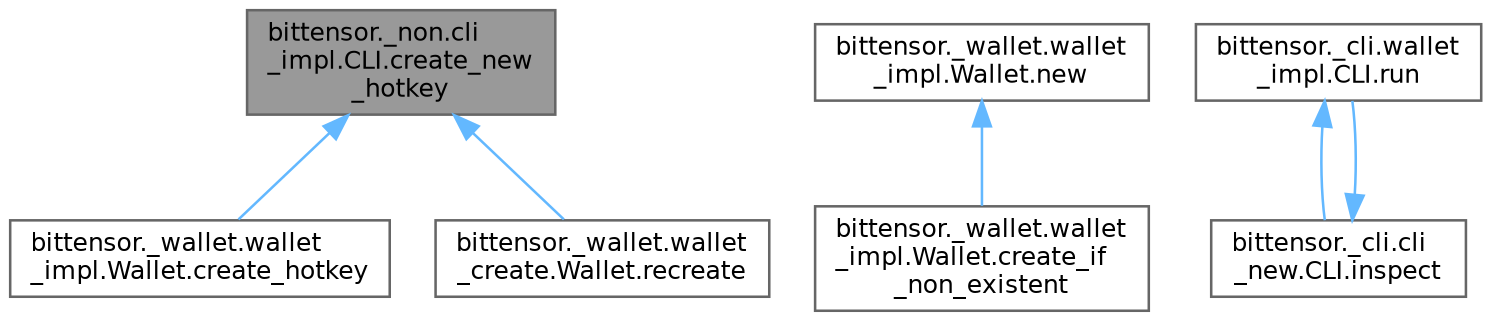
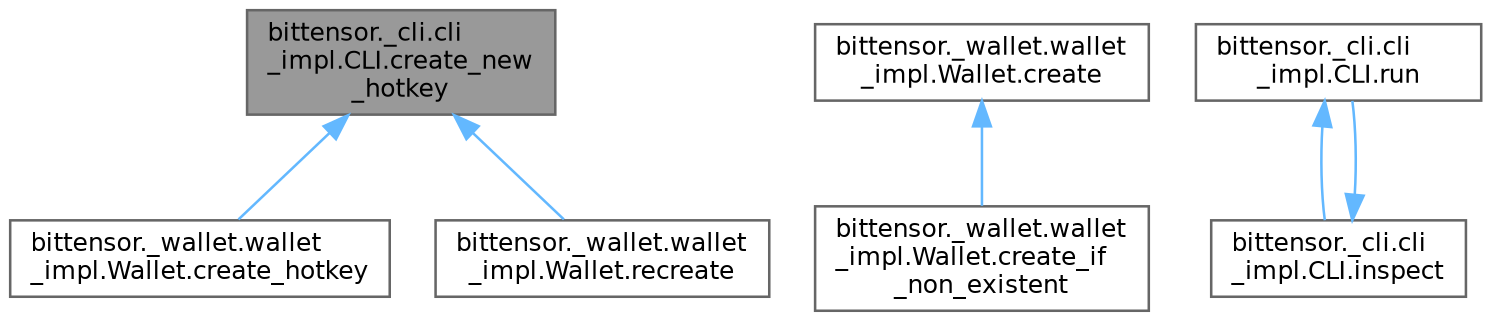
(401, 62) -> (401, 62)
(982, 62) -> (982, 62)
(1339, 62) -> (1339, 62)
(602, 259) -> (602, 259)
(1339, 259) -> (1339, 259)
